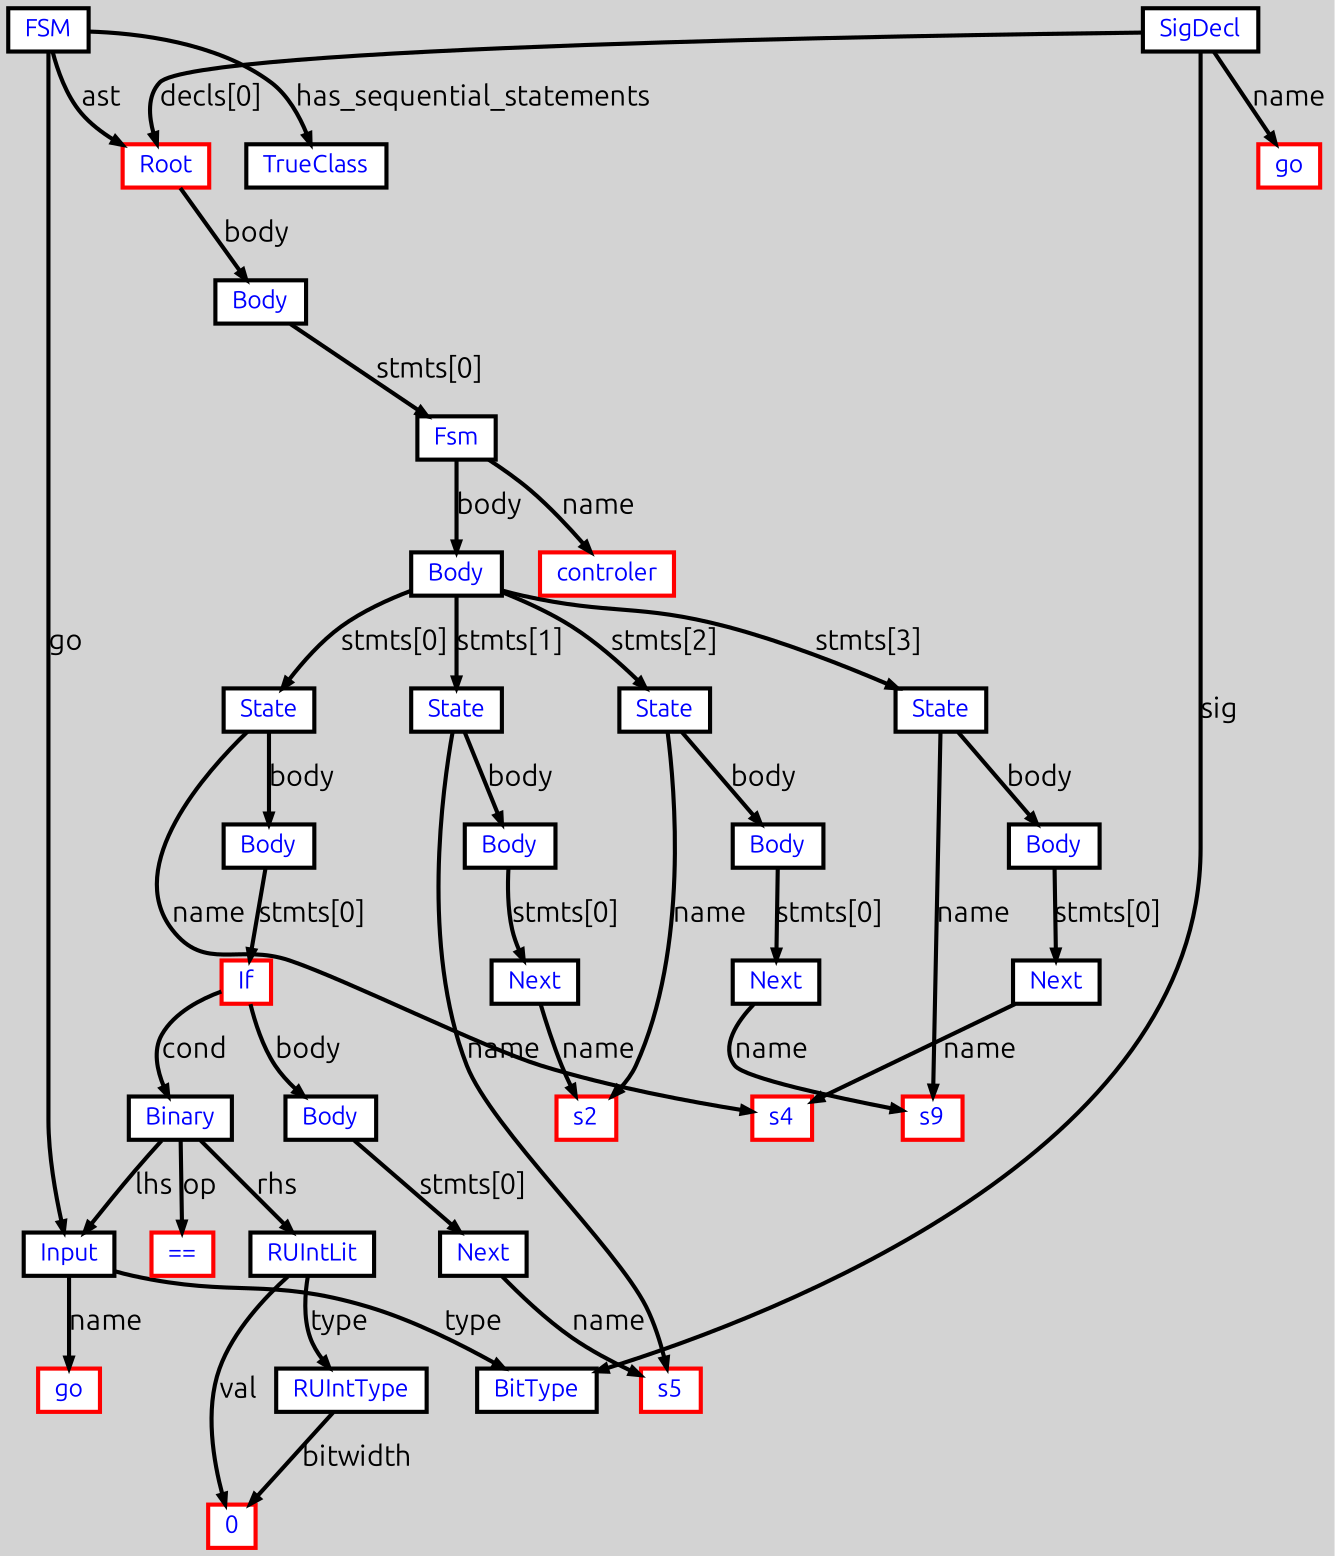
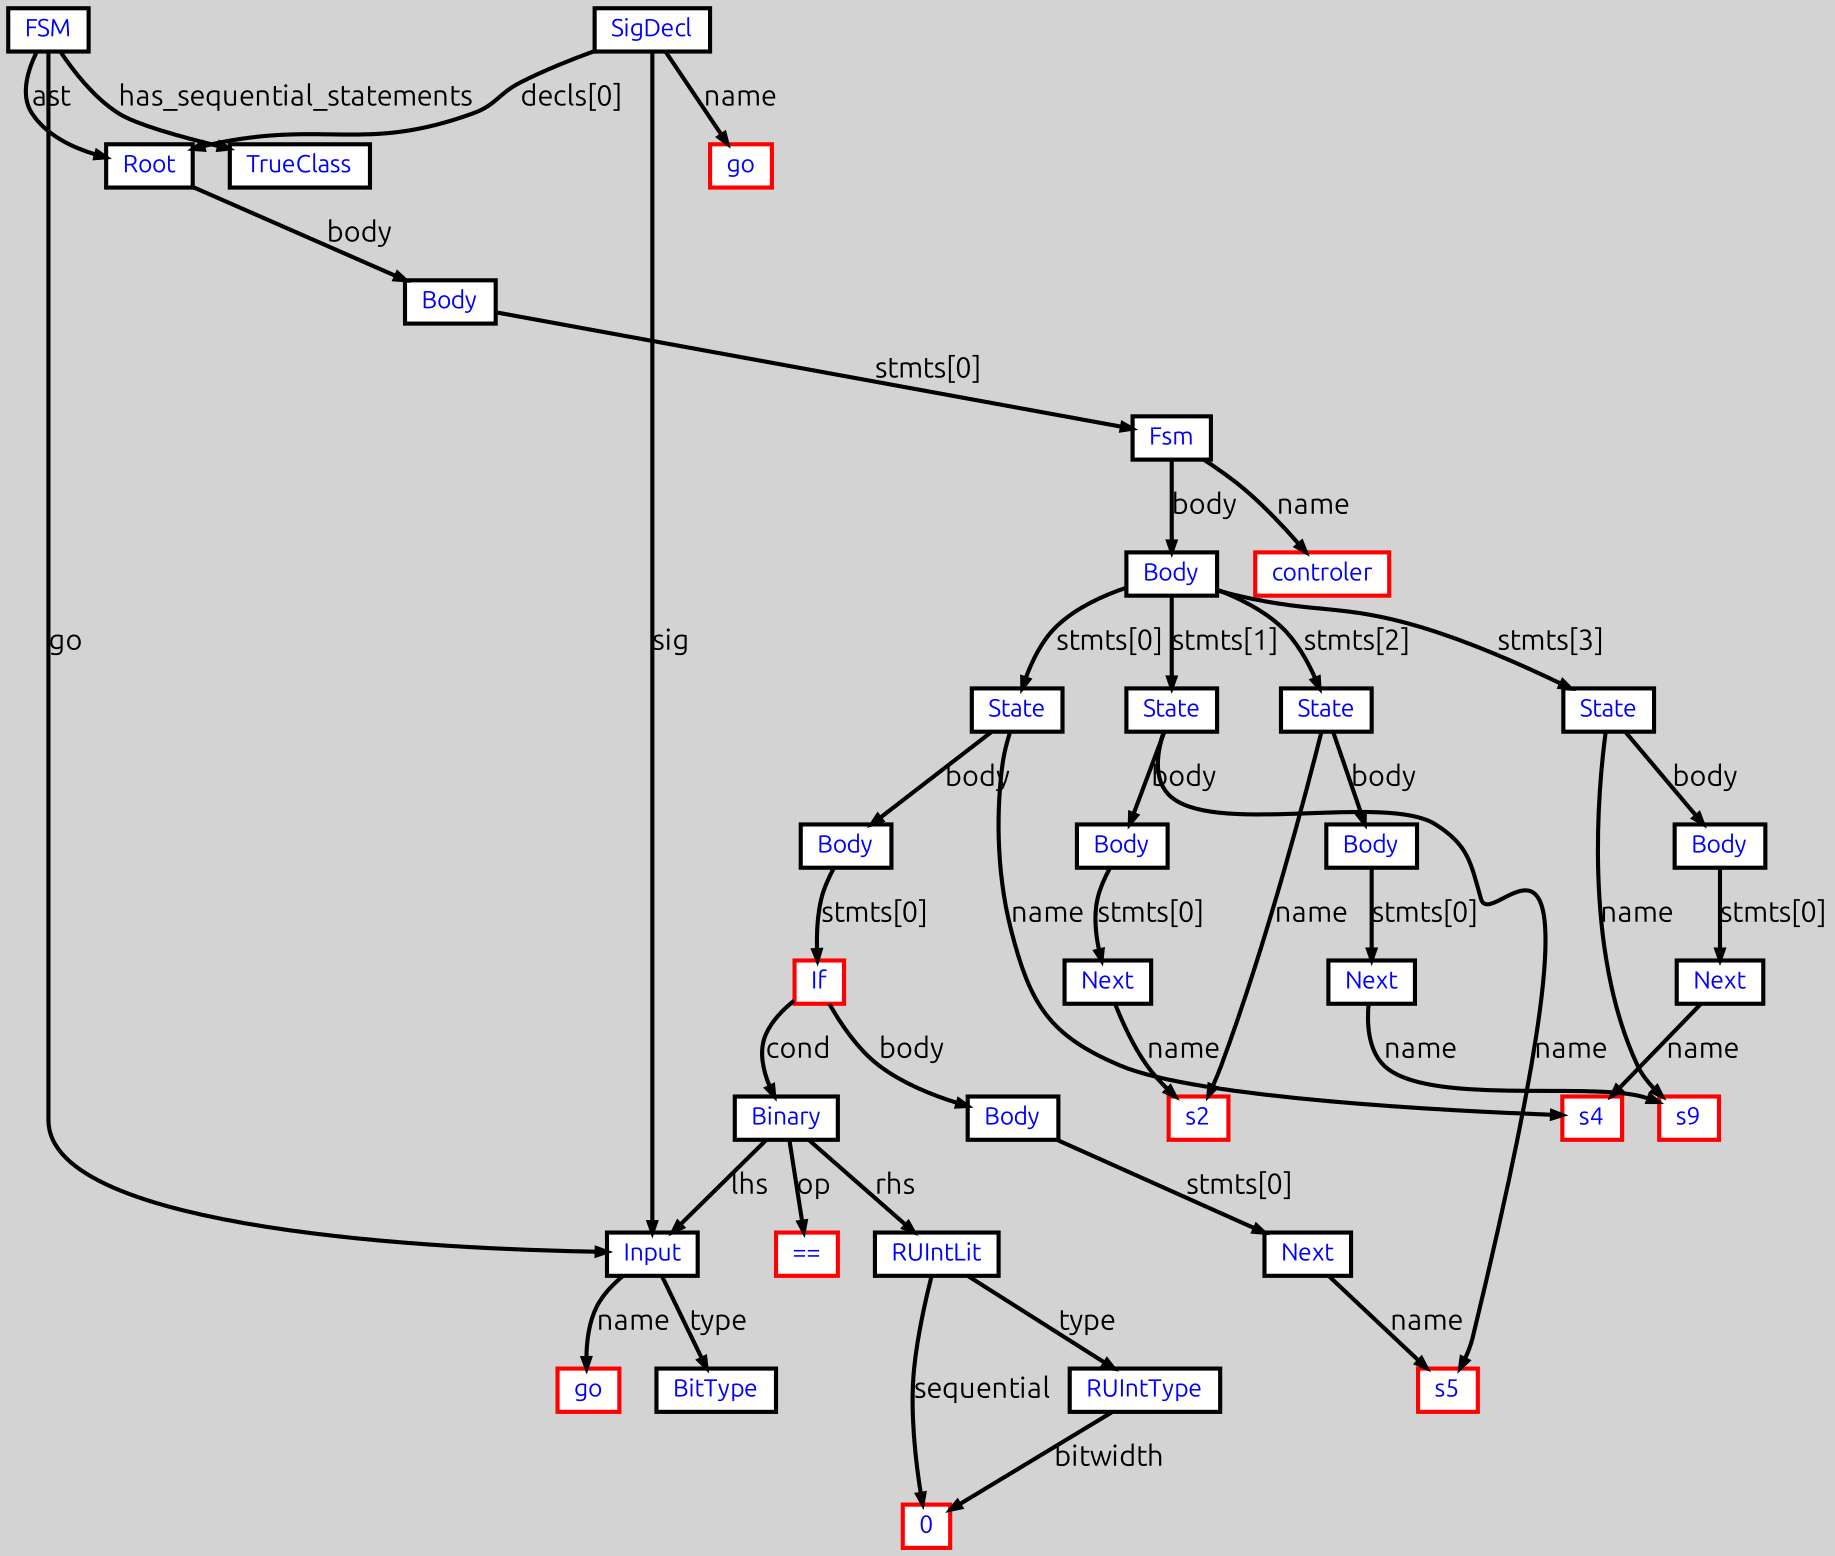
(166, 166) -> (149, 166)
(1197, 869) -> (652, 637)
(239, 1390) -> (983, 1390)
